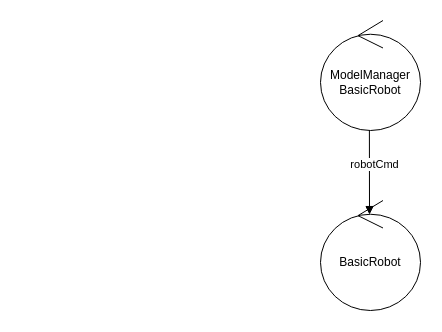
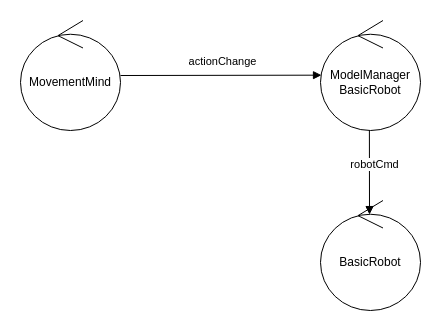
none -> (217, 75)
none -> (71, 76)
